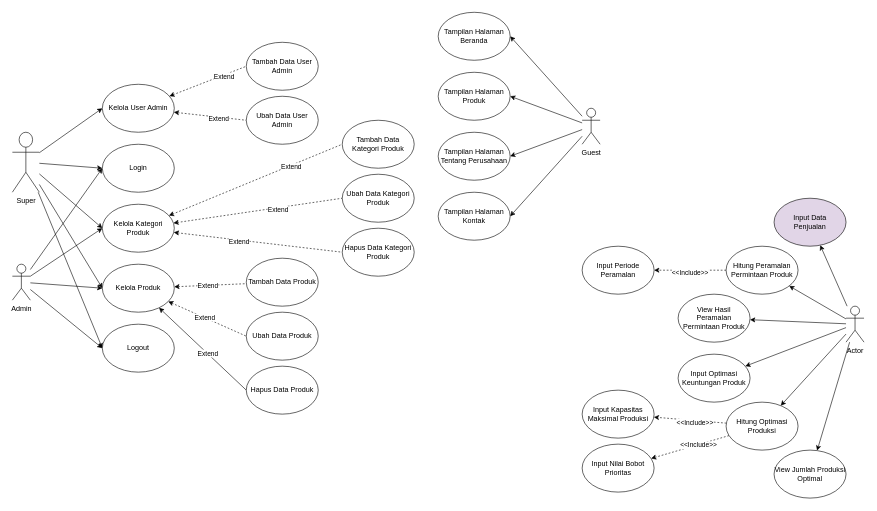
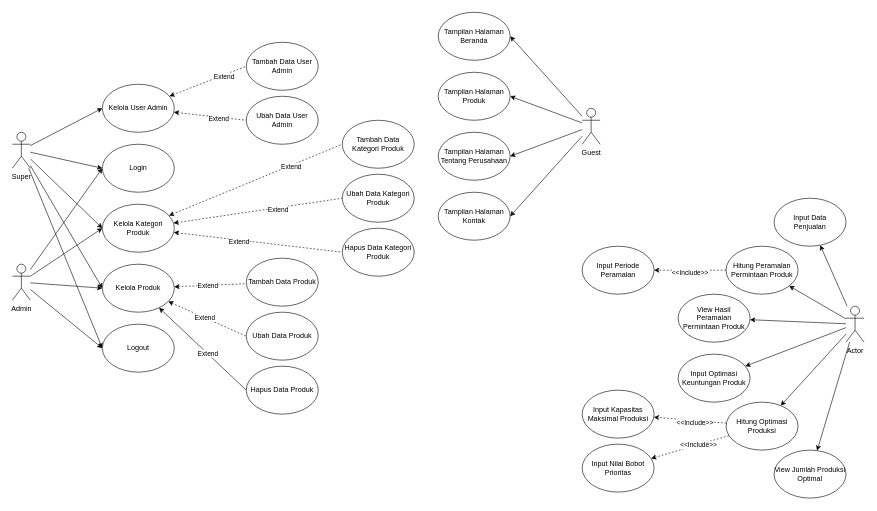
(26, 162) -> (21, 150)
(810, 222) -> (810, 222)
